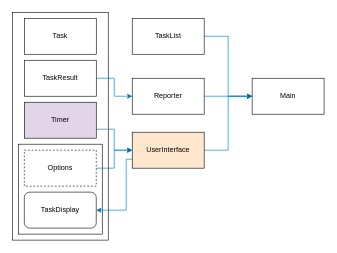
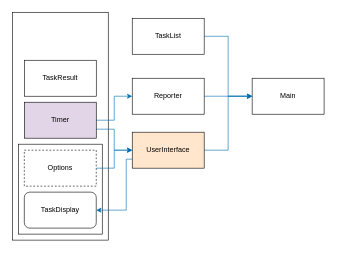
(60, 36) -> none
(113, 78) -> none
none -> (114, 118)
